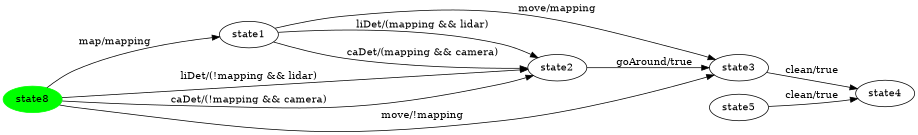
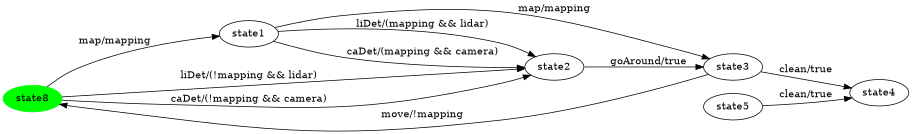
(557, 8) -> (554, 8)
(385, 130) -> (390, 130)
